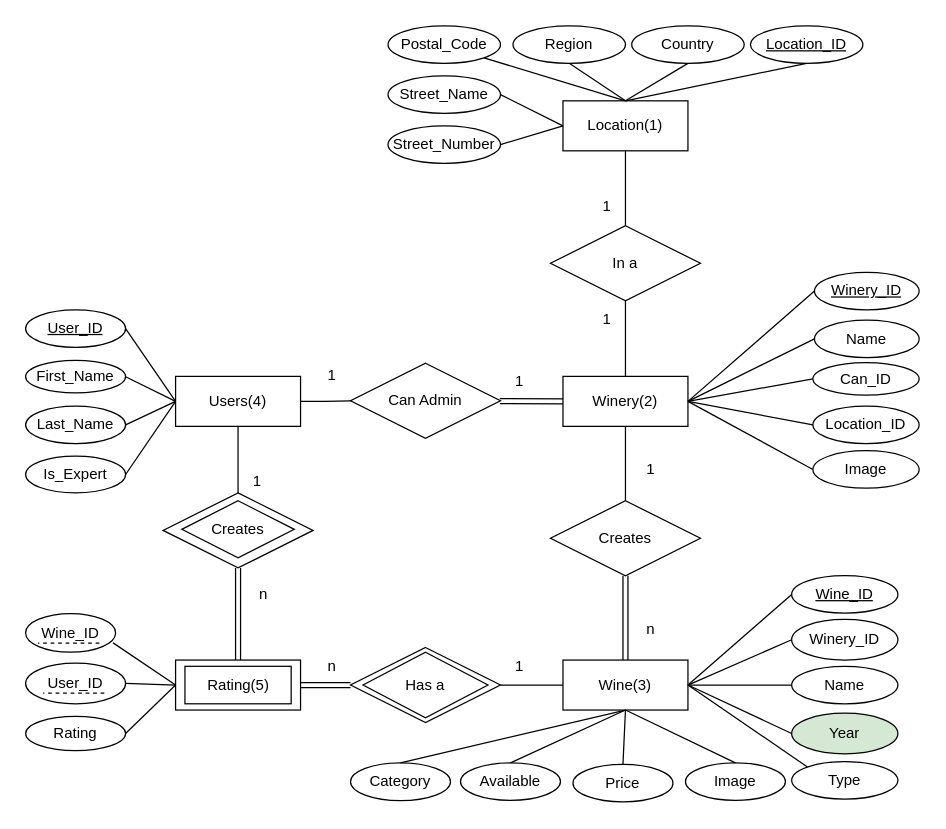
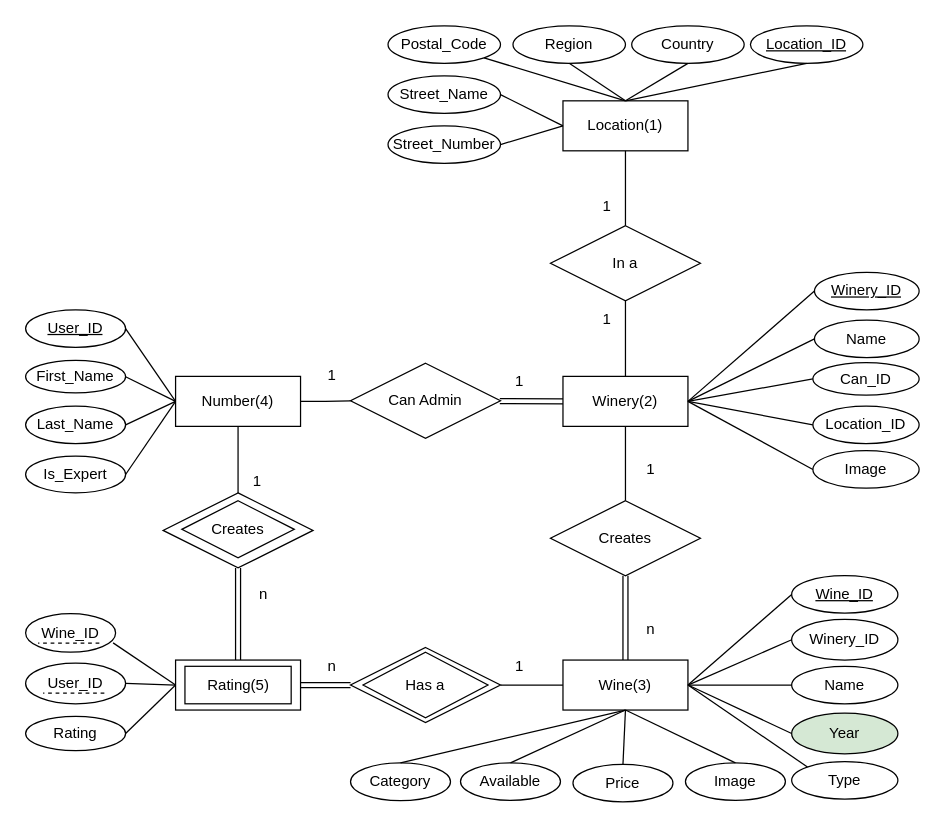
(238, 402) -> (238, 402)
